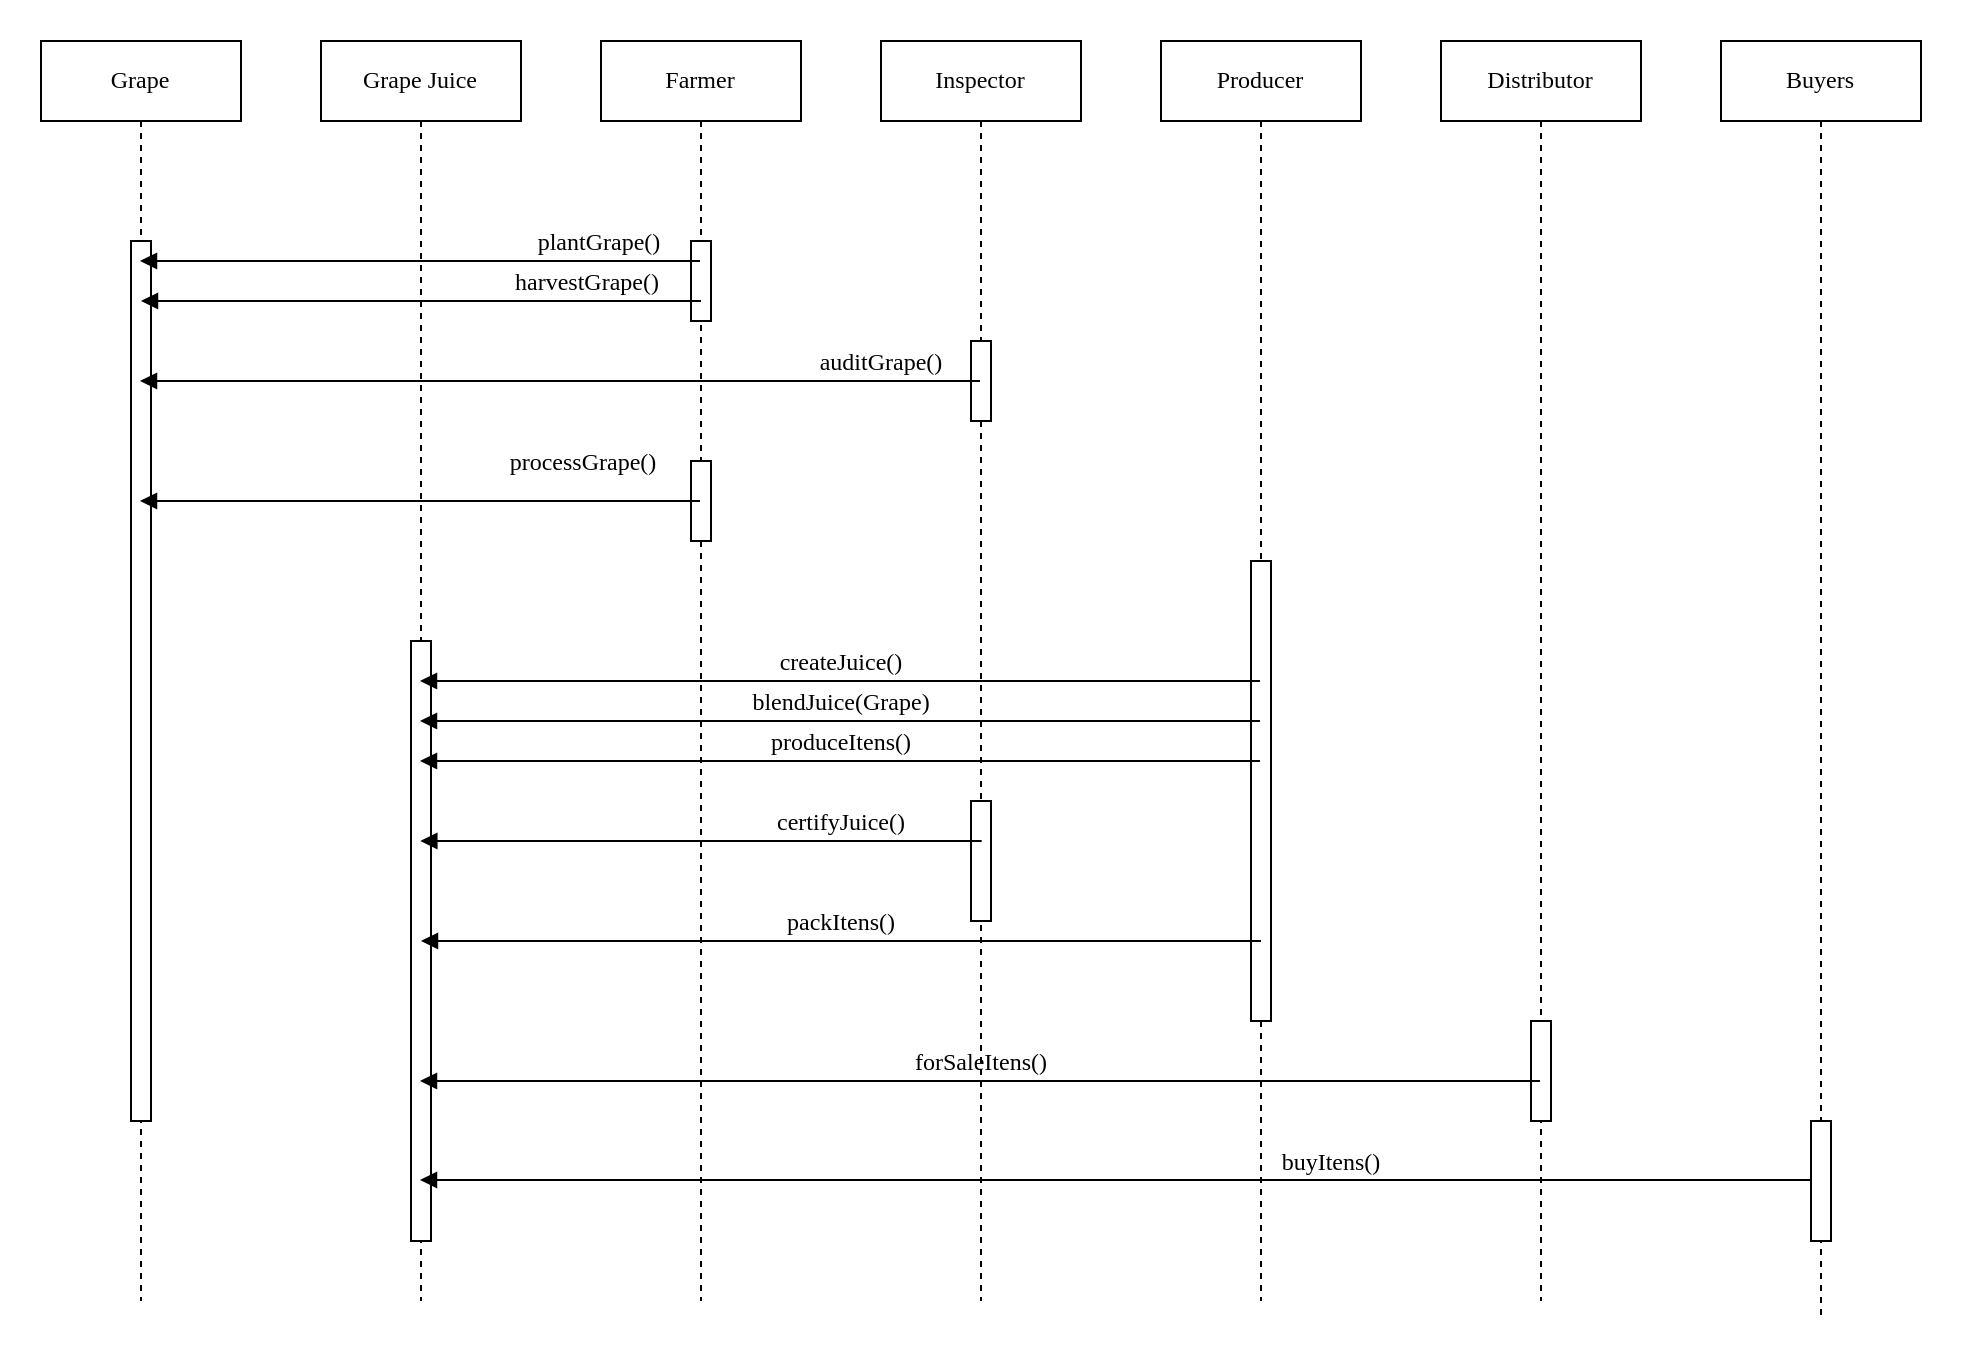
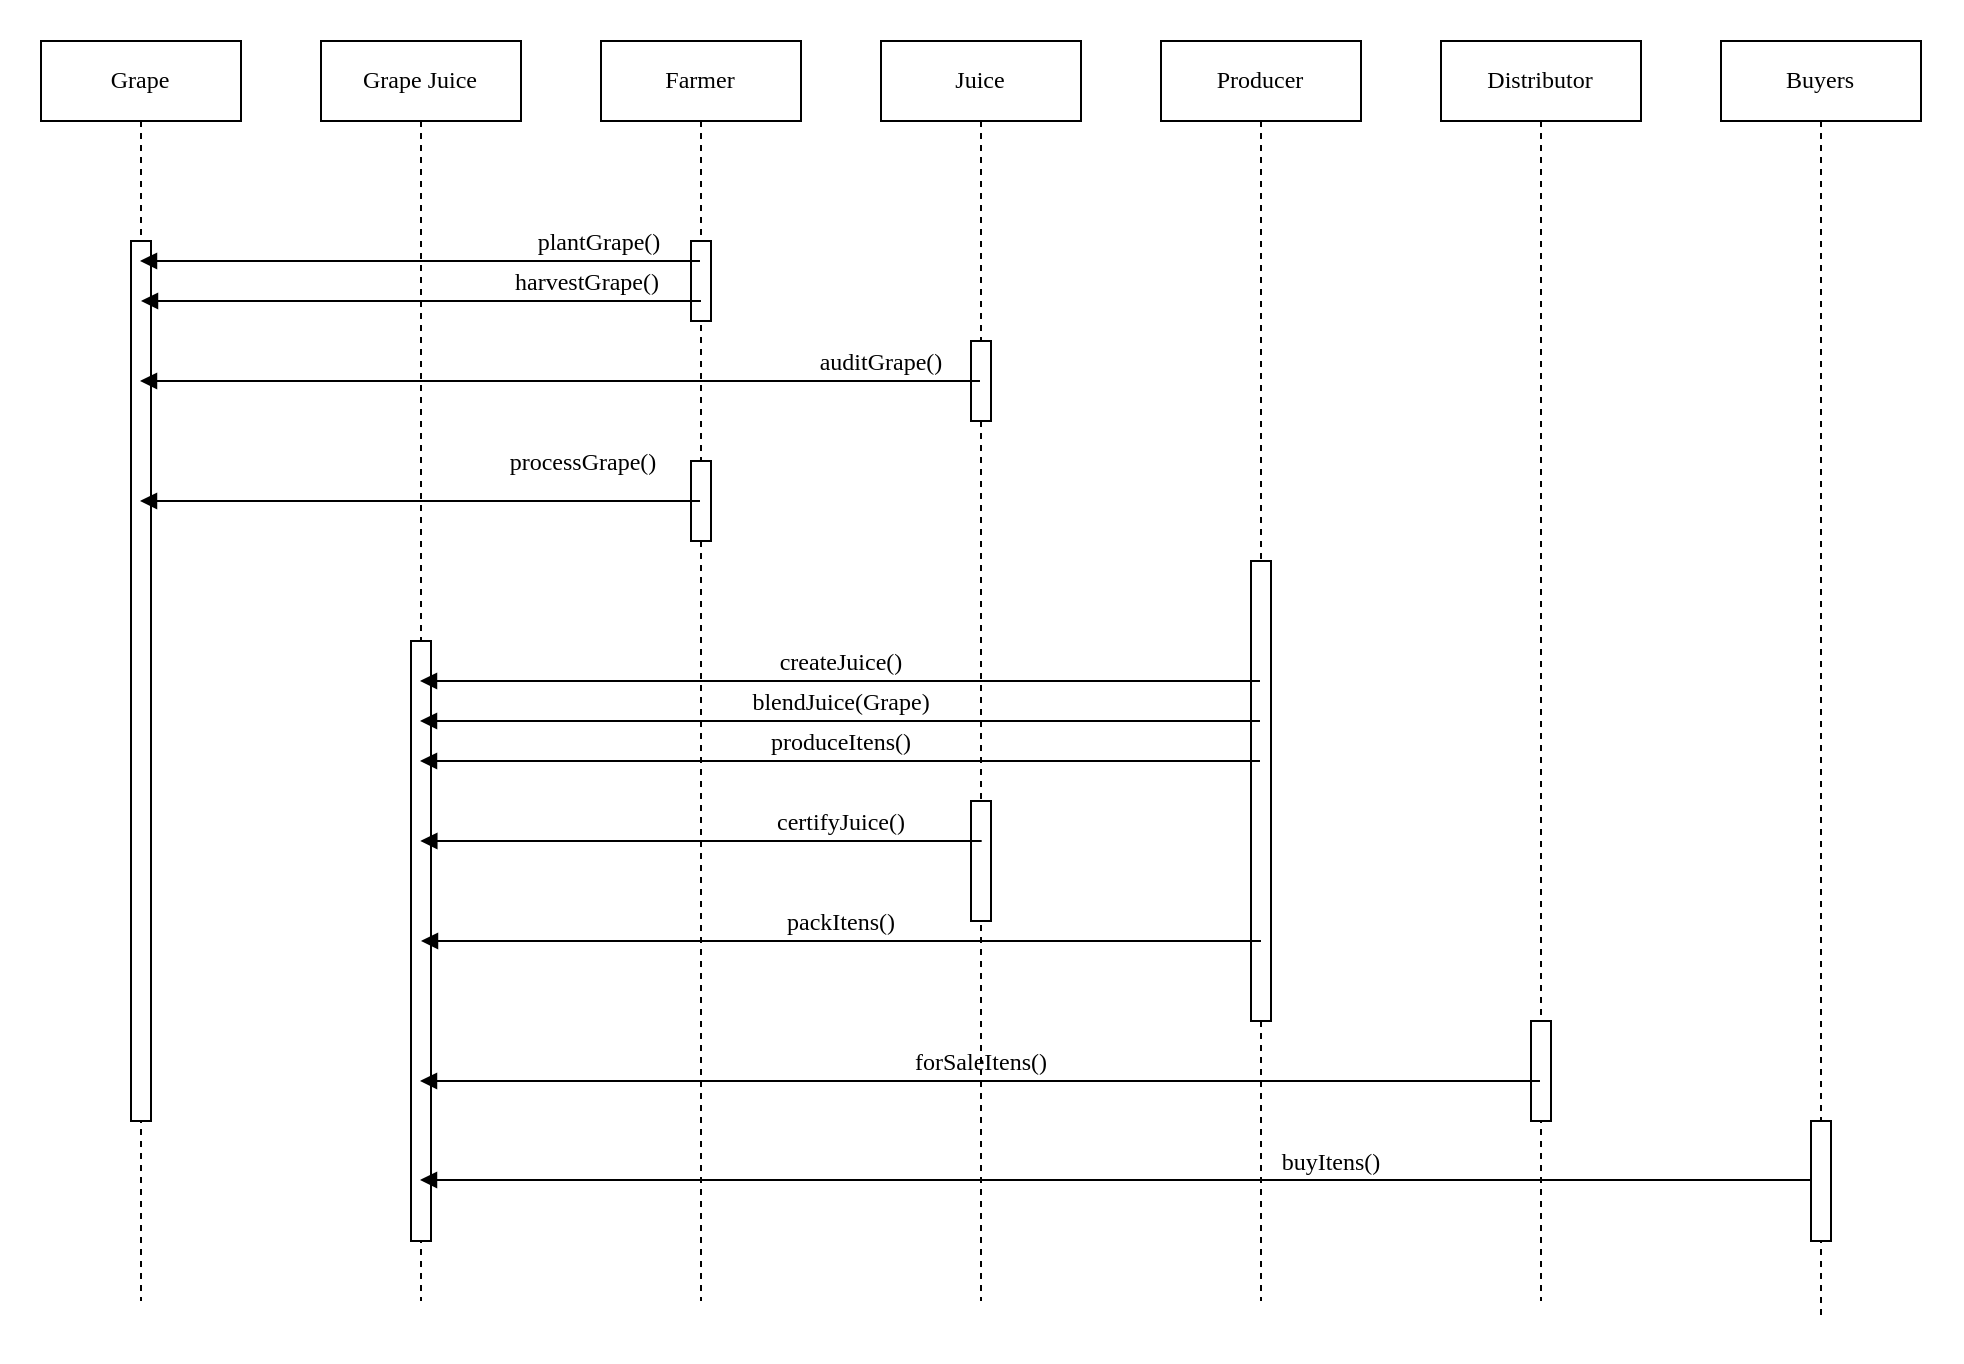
(981, 81) -> (981, 81)
